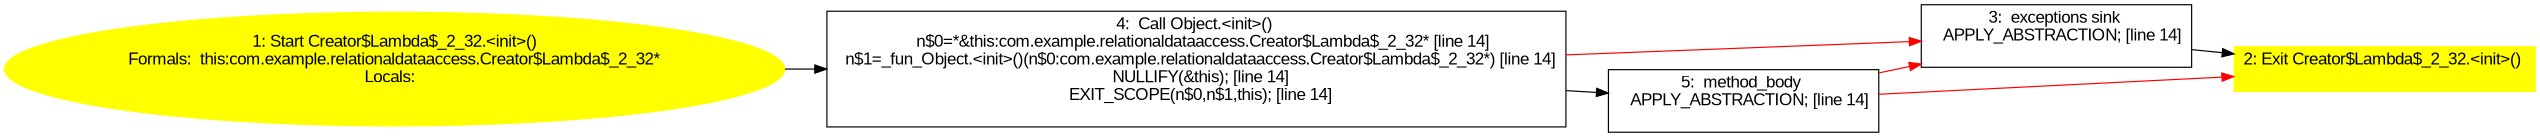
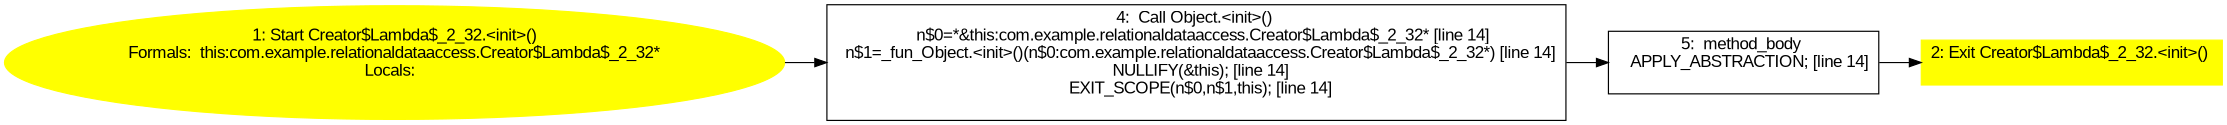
(2056, 36) -> none
(2050, 86) -> (1894, 63)
